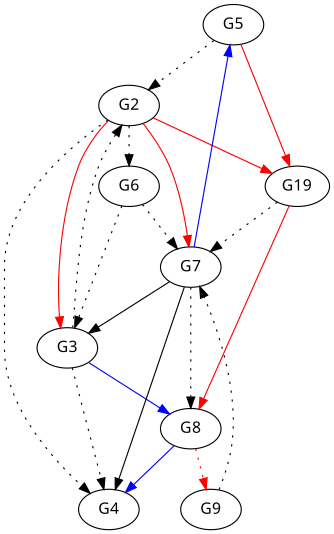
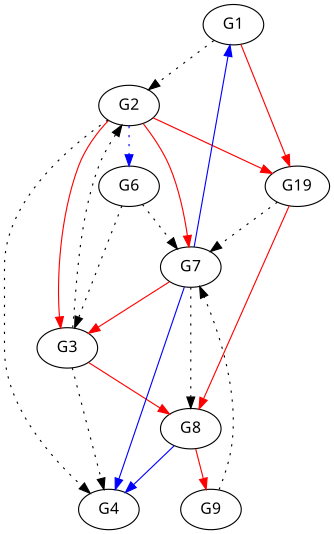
(233, 25) -> (233, 25)
(129, 140) -> (129, 140)
(134, 305) -> (134, 305)
(152, 383) -> (152, 383)
(124, 385) -> (124, 385)
(199, 464) -> (199, 464)
